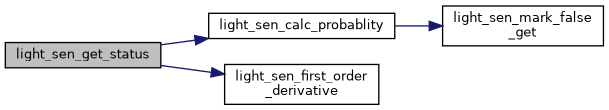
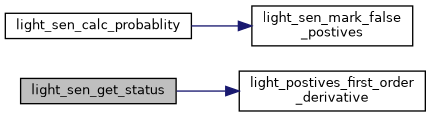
(523, 26) -> (332, 26)
(178, 42) -> none
(302, 84) -> (332, 91)
